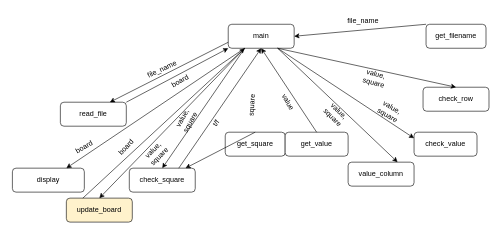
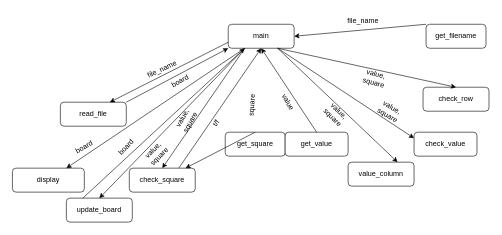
(99, 210) -> (99, 210)
